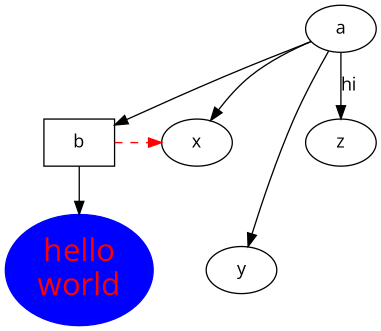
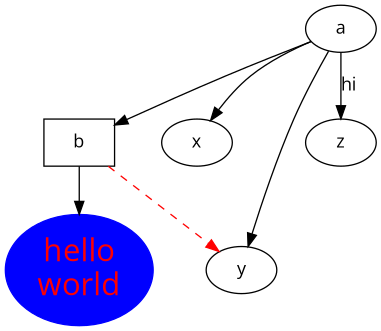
(132, 143) -> (158, 205)
